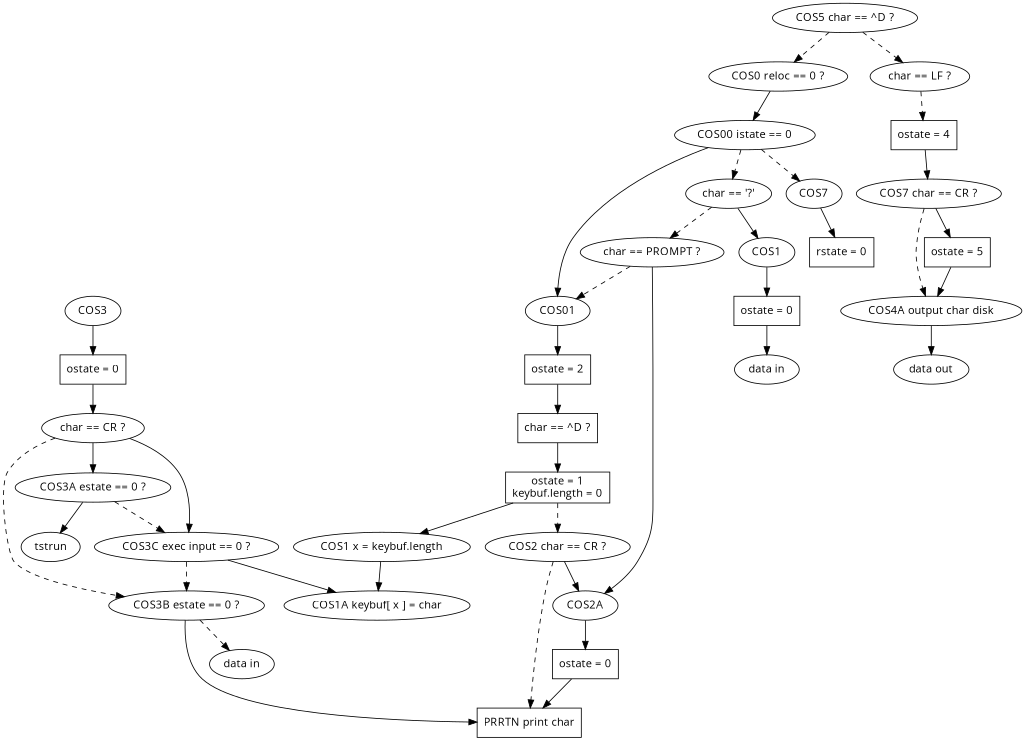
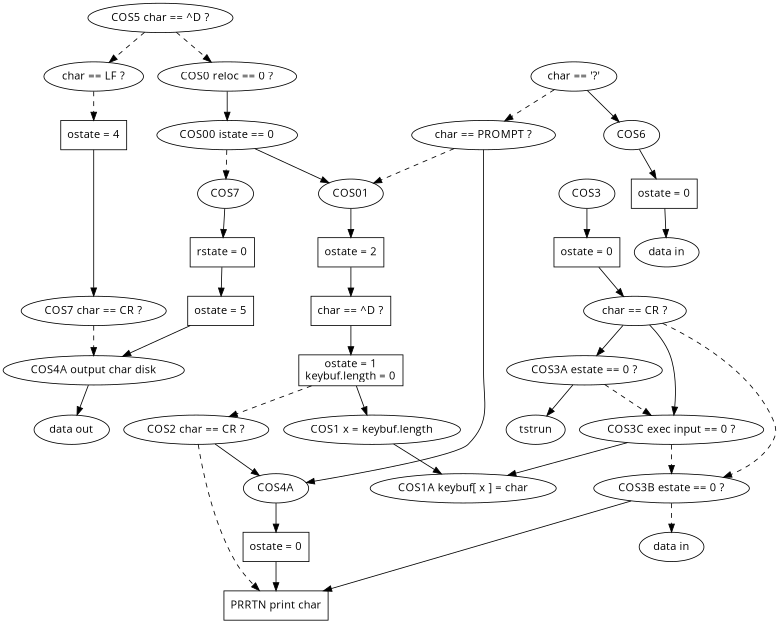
(738, 161) -> none
(941, 219) -> (222, 278)
(767, 252) -> (632, 135)
(585, 606) -> (276, 488)
